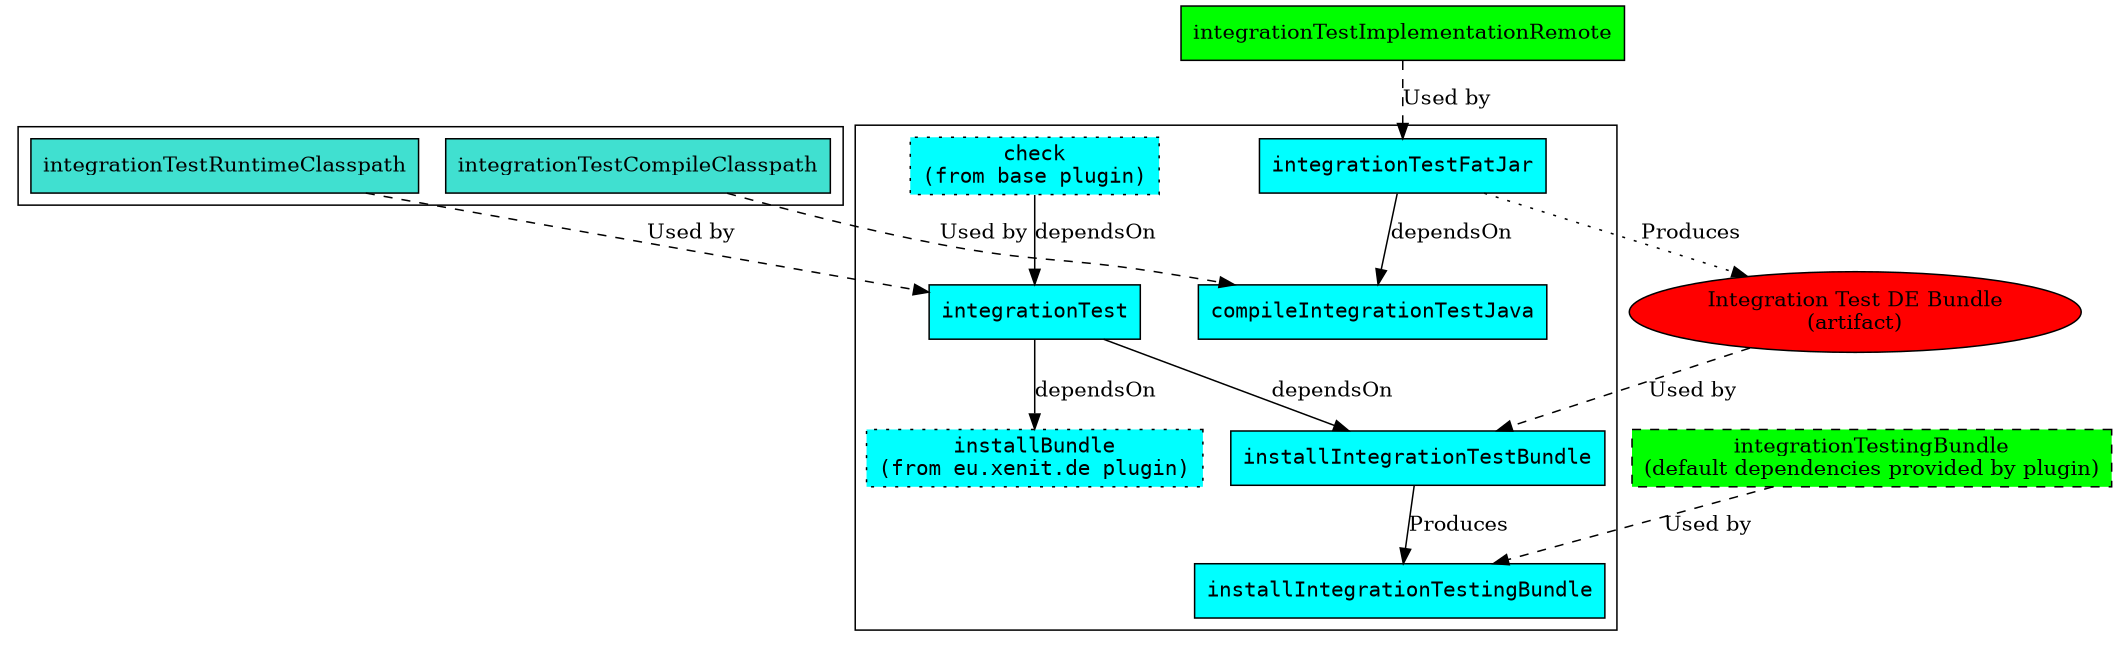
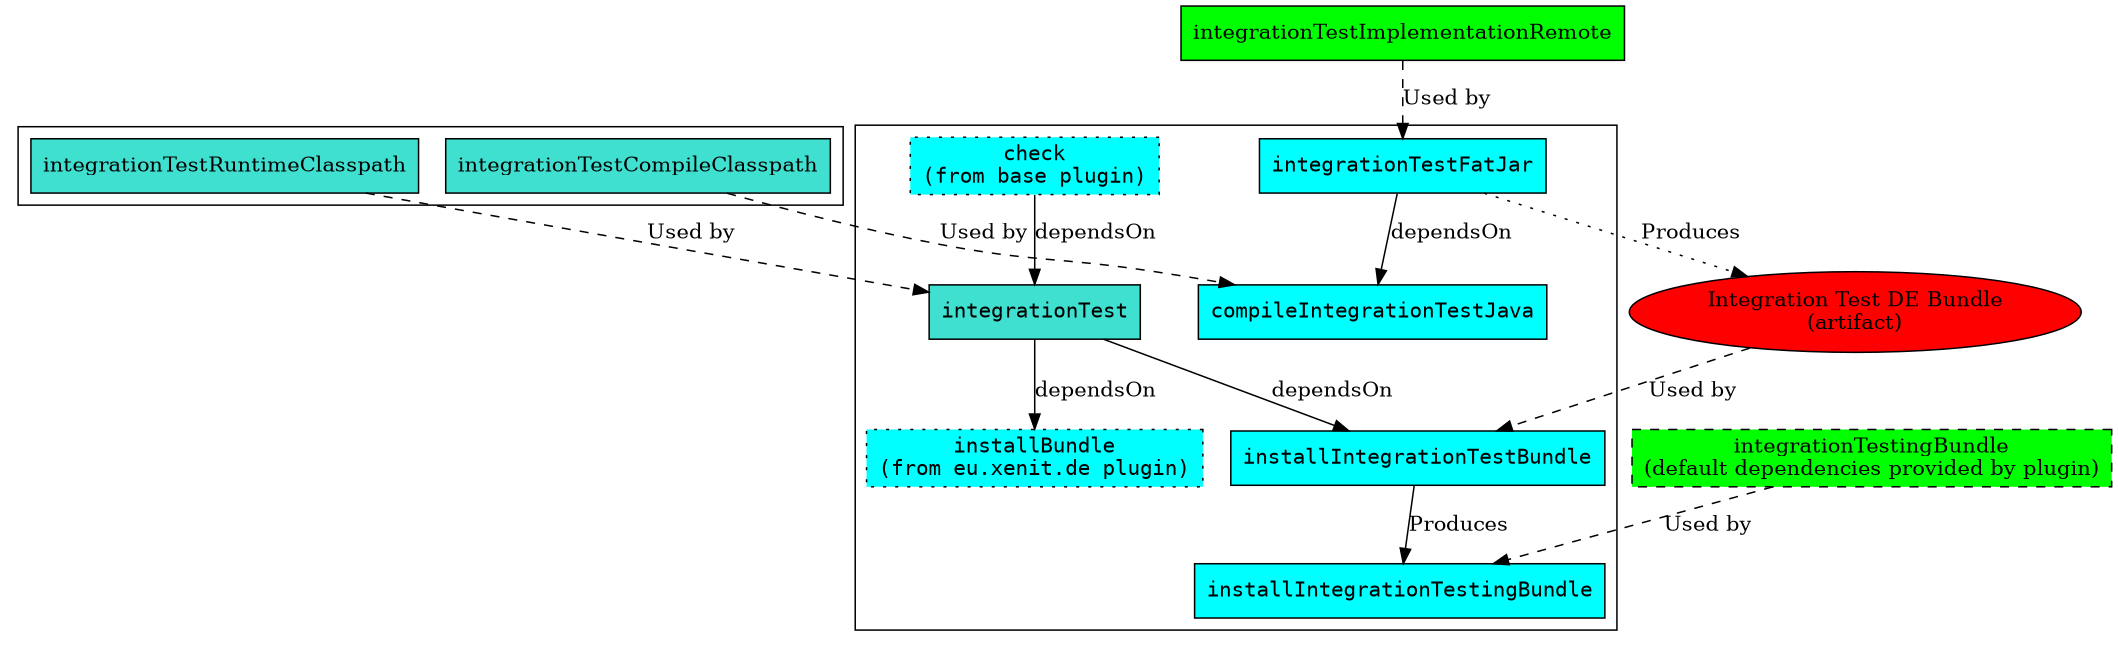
(1035, 312) -> (1035, 312)
